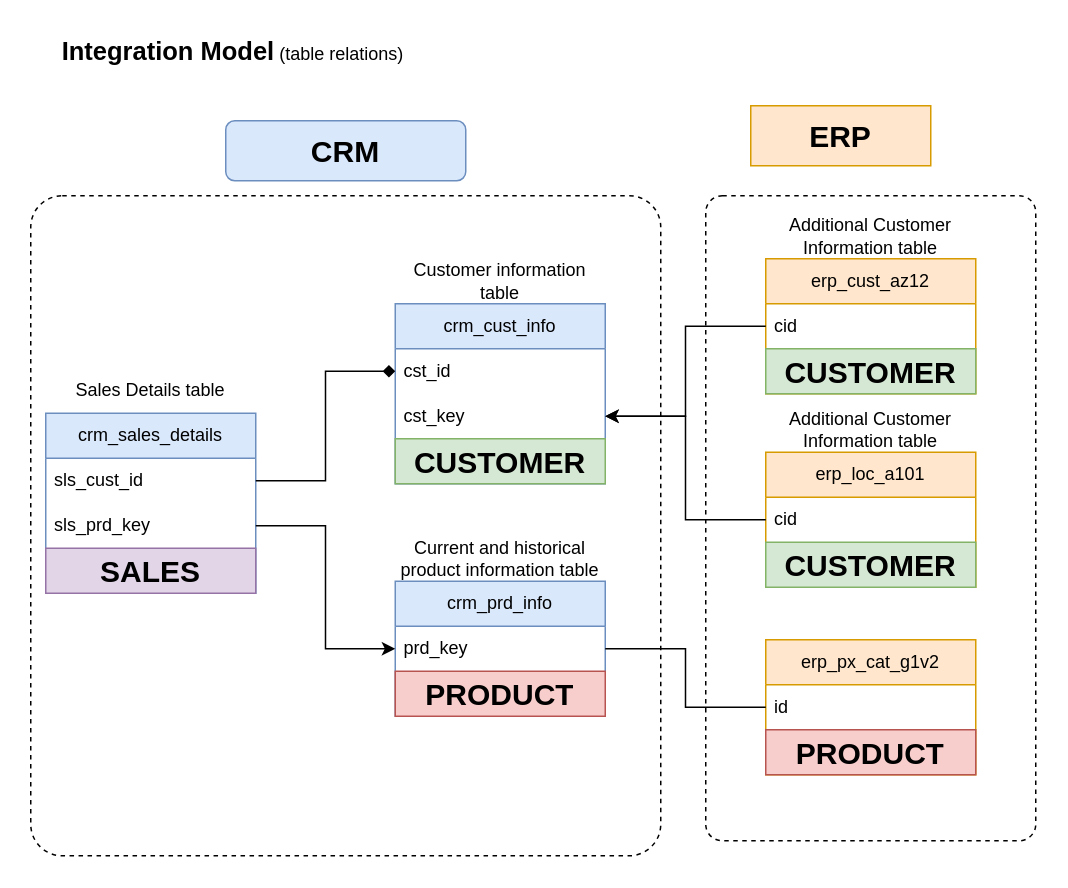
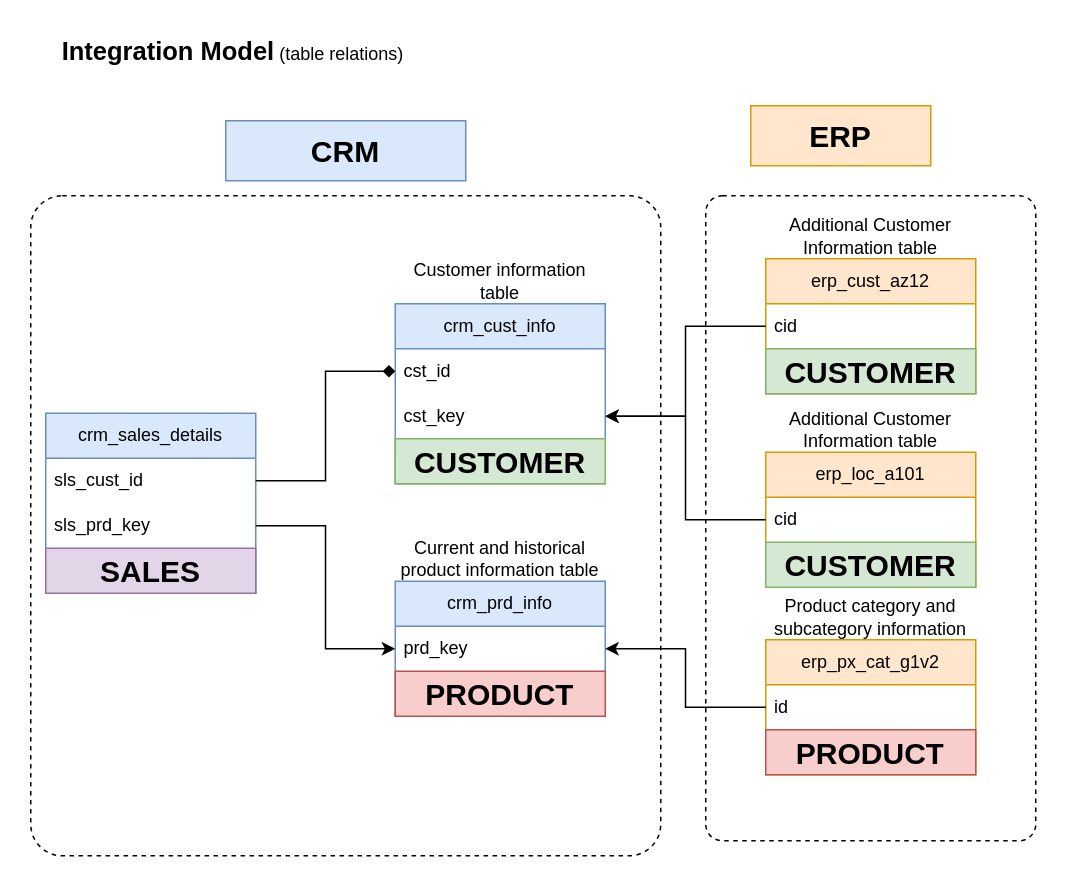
(346, 151) -> (346, 151)
(151, 391) -> none
none -> (871, 617)
(613, 649) -> (617, 649)
